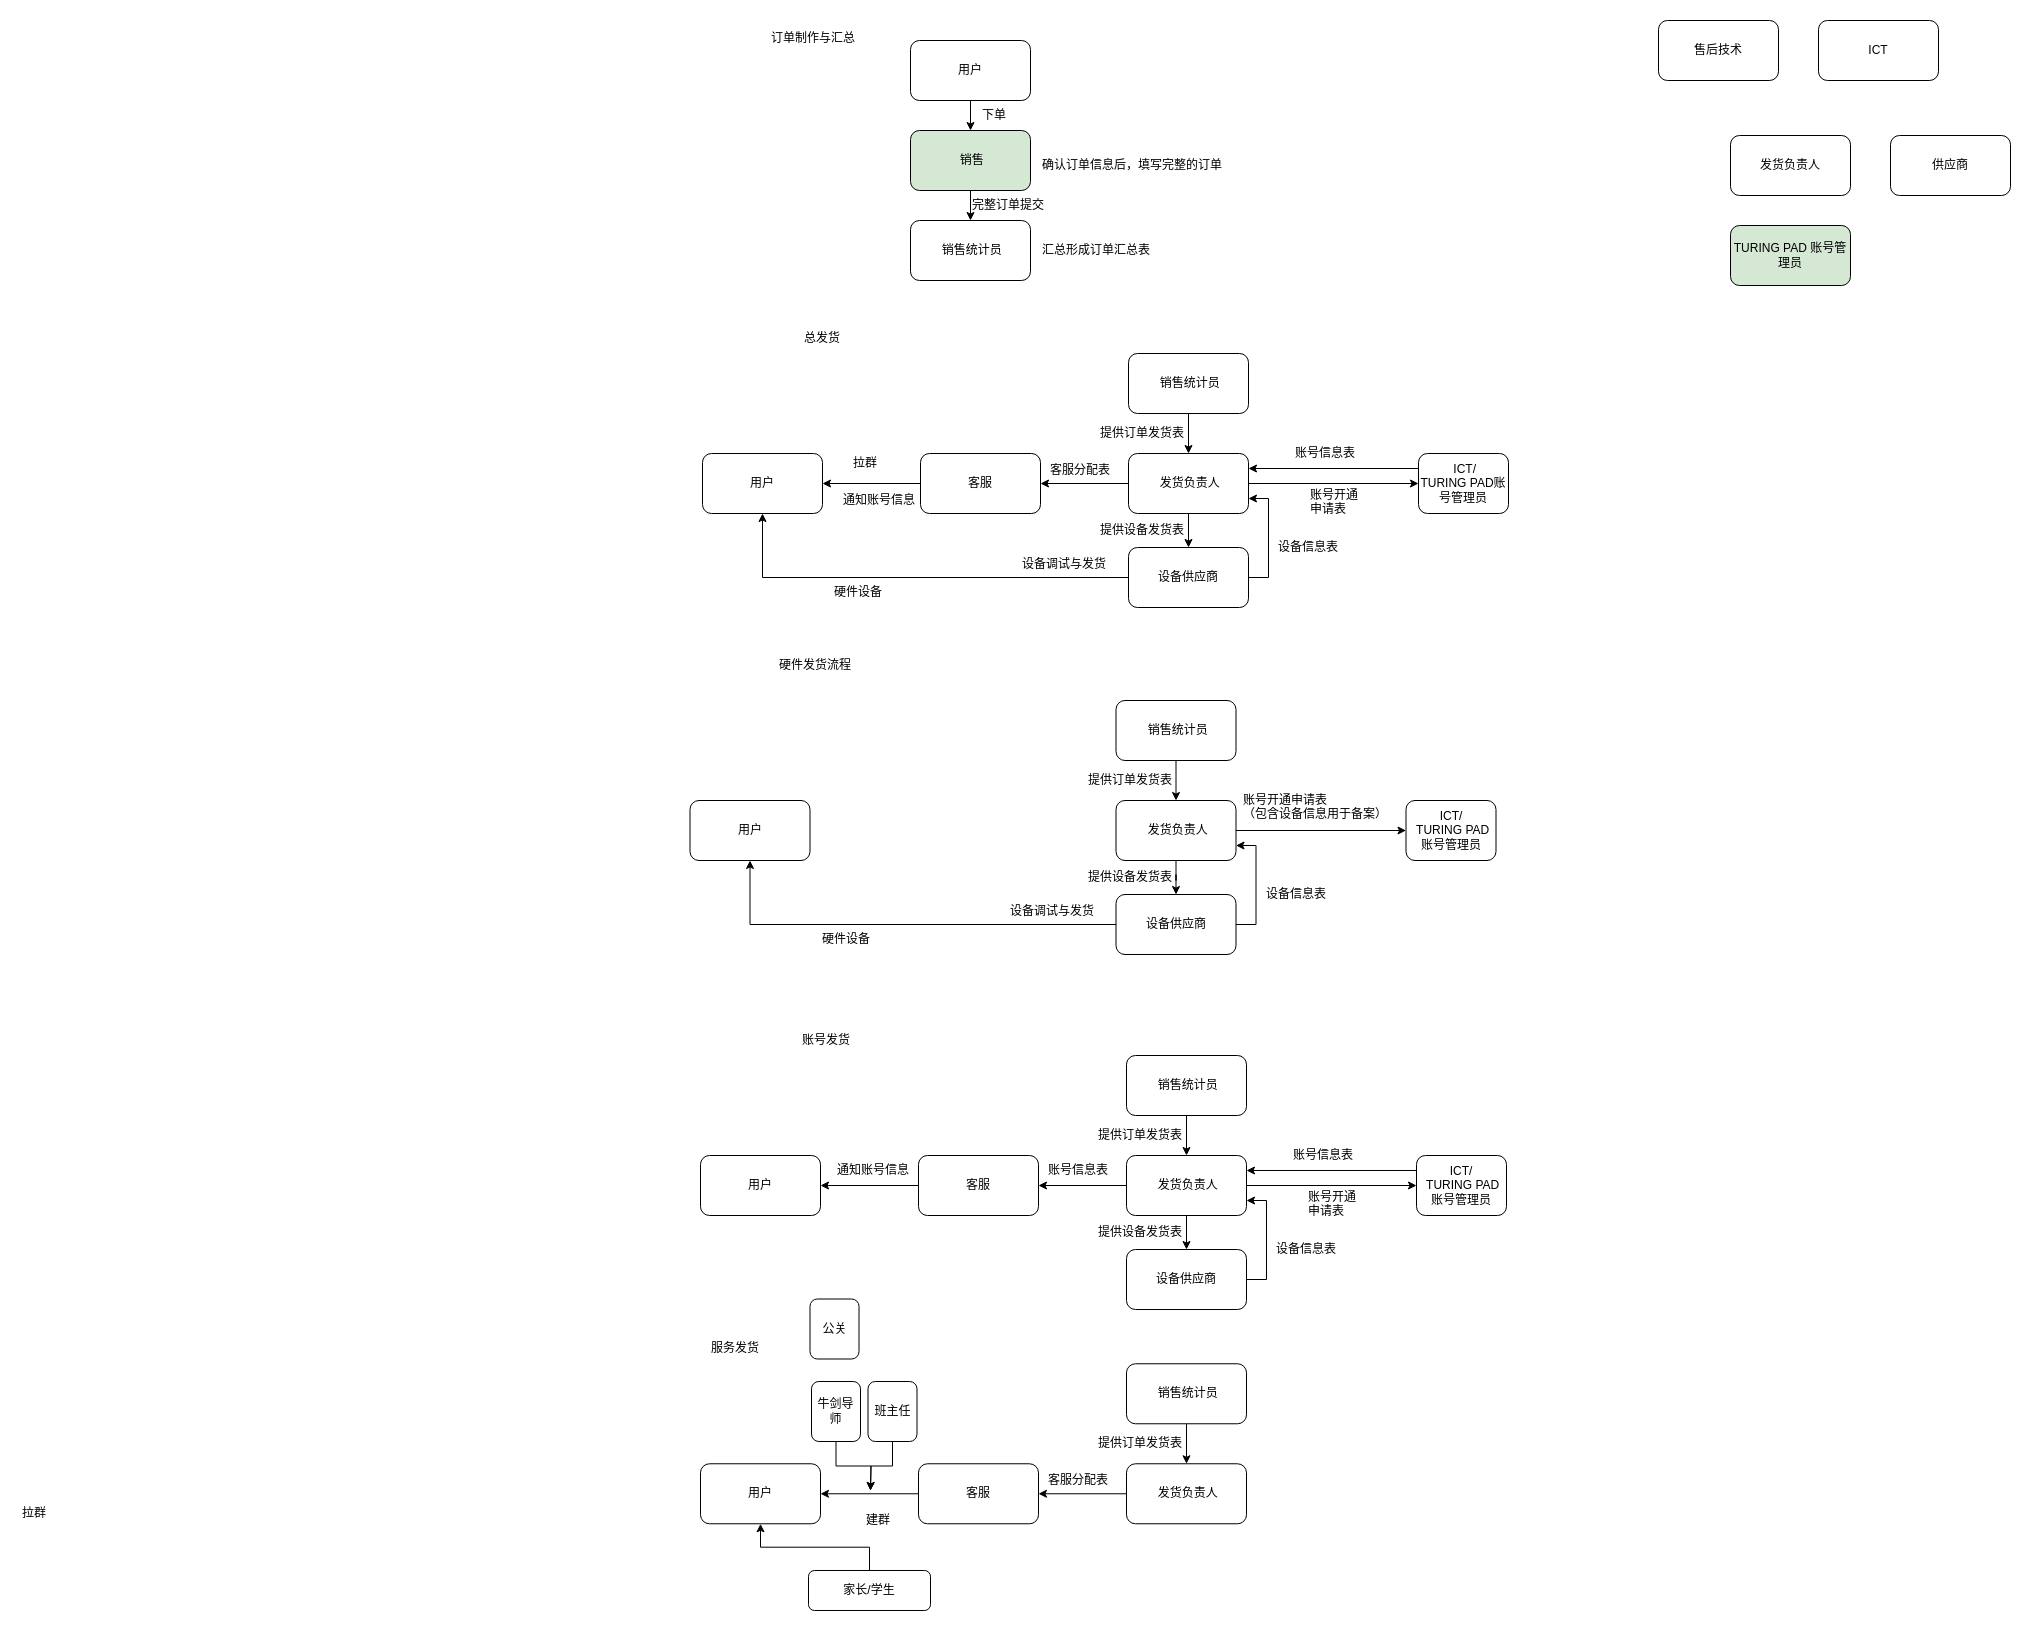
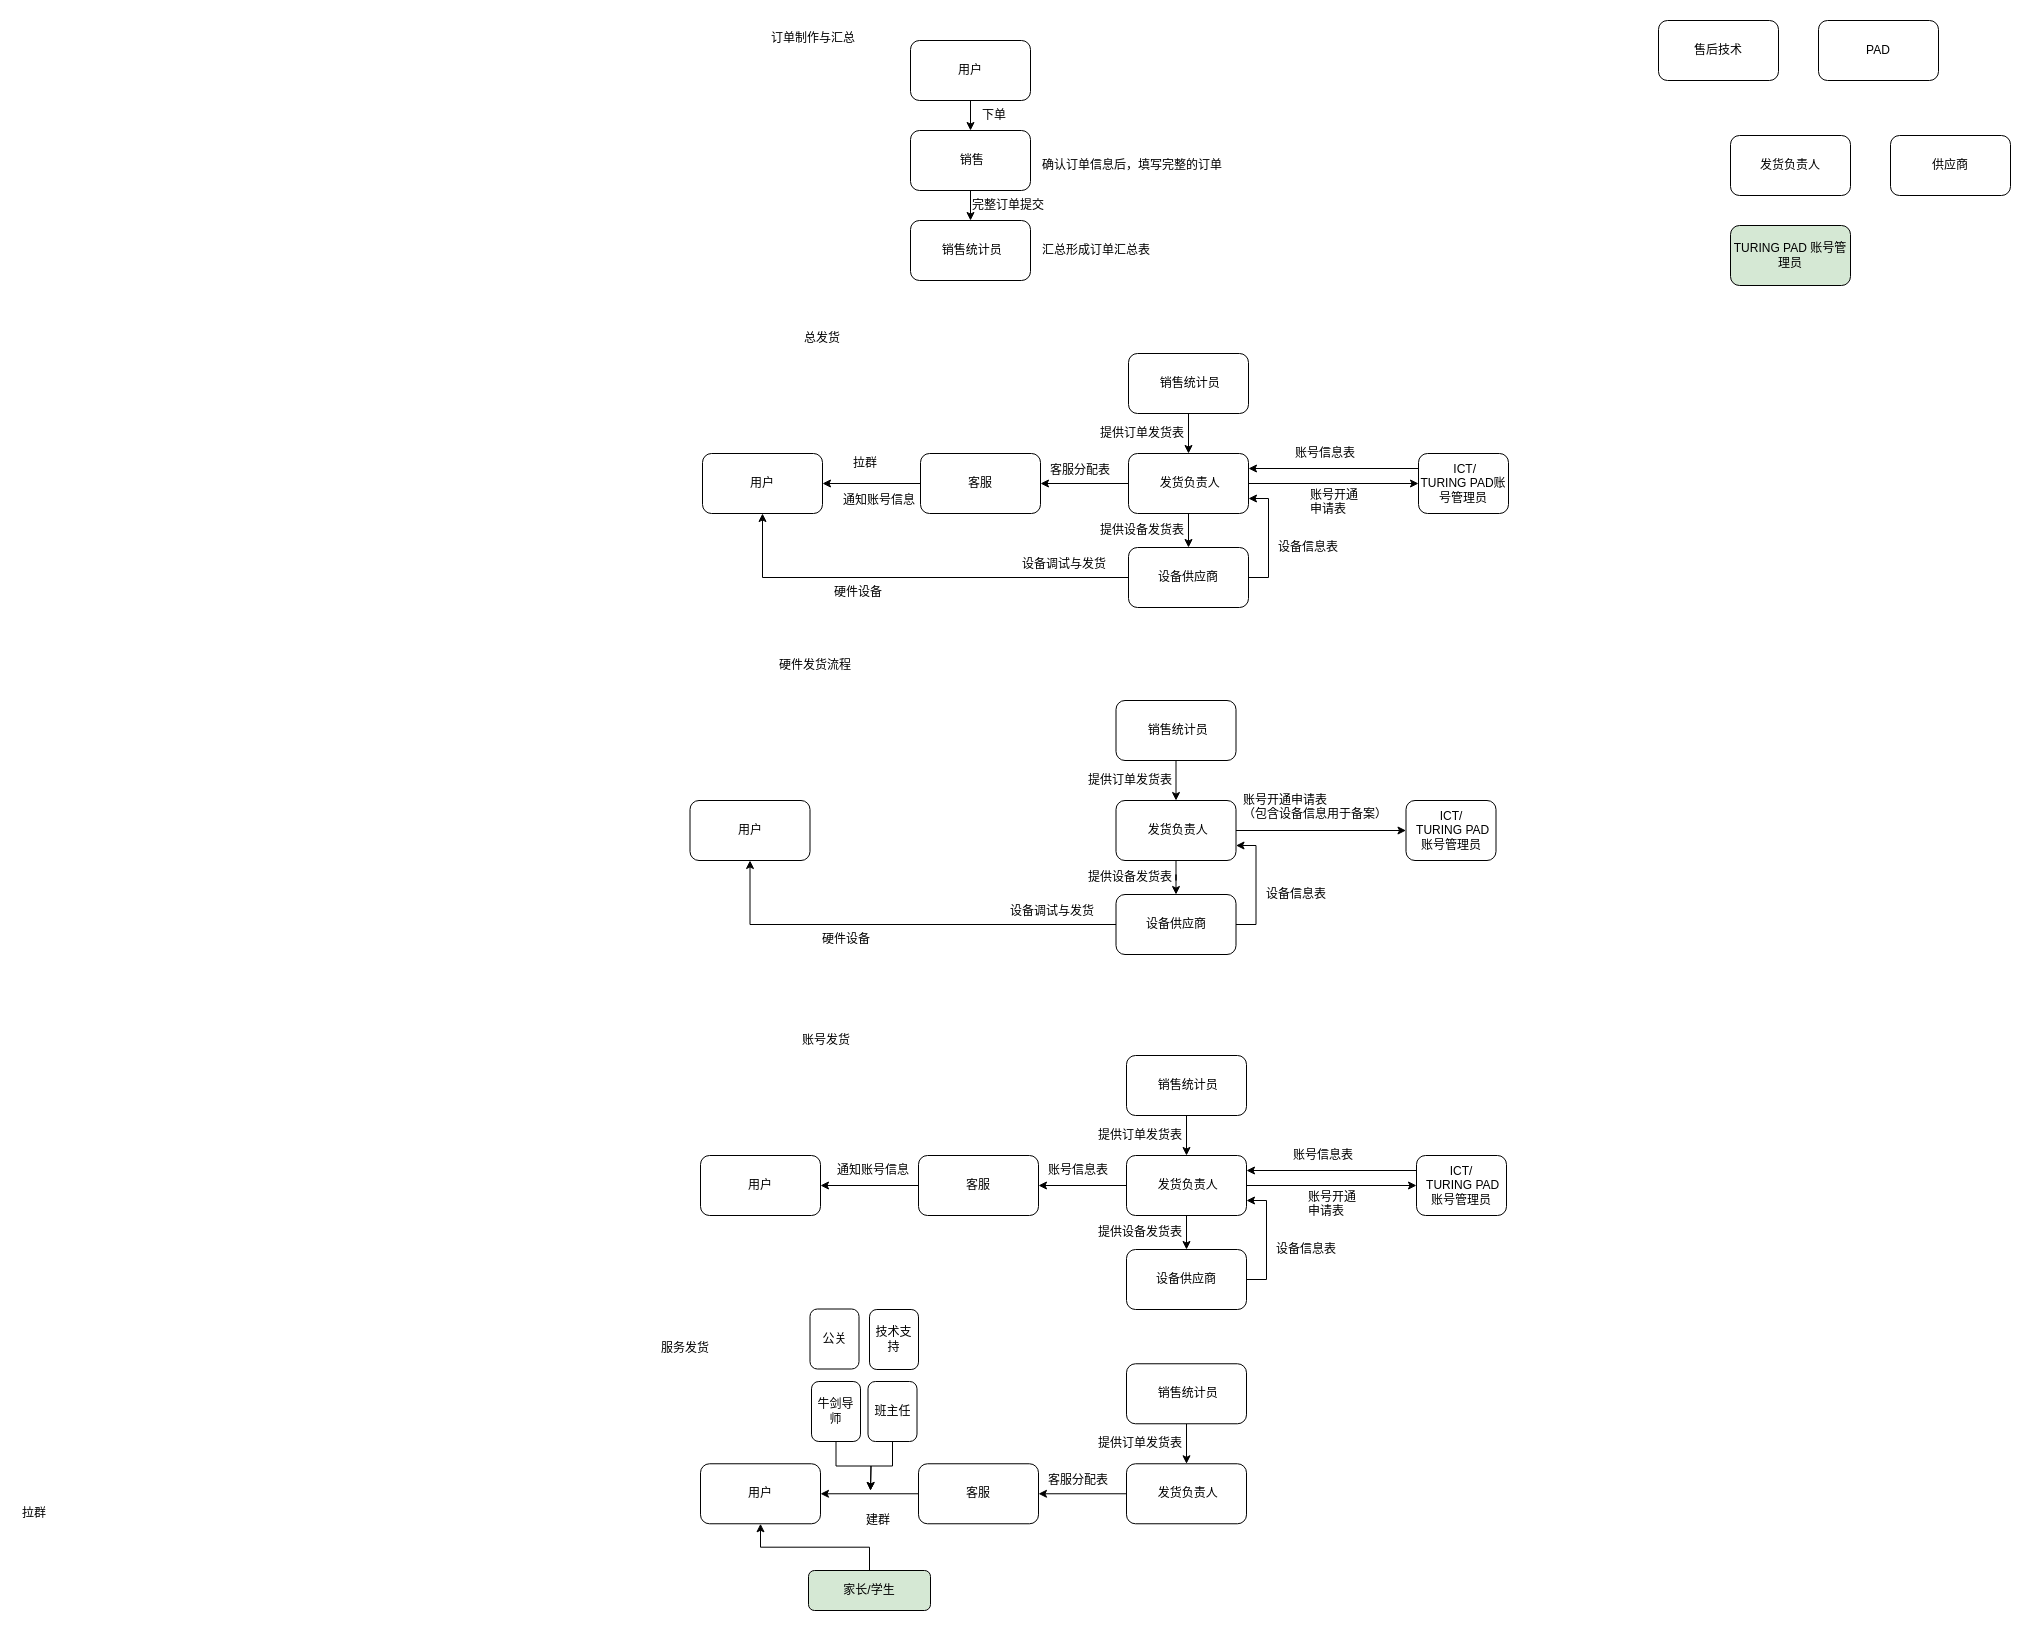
(1879, 51) -> (1879, 51)
(971, 161) -> (971, 161)
(835, 1329) -> (835, 1339)
none -> (894, 1340)
(740, 1349) -> (690, 1349)
(870, 1591) -> (870, 1591)
